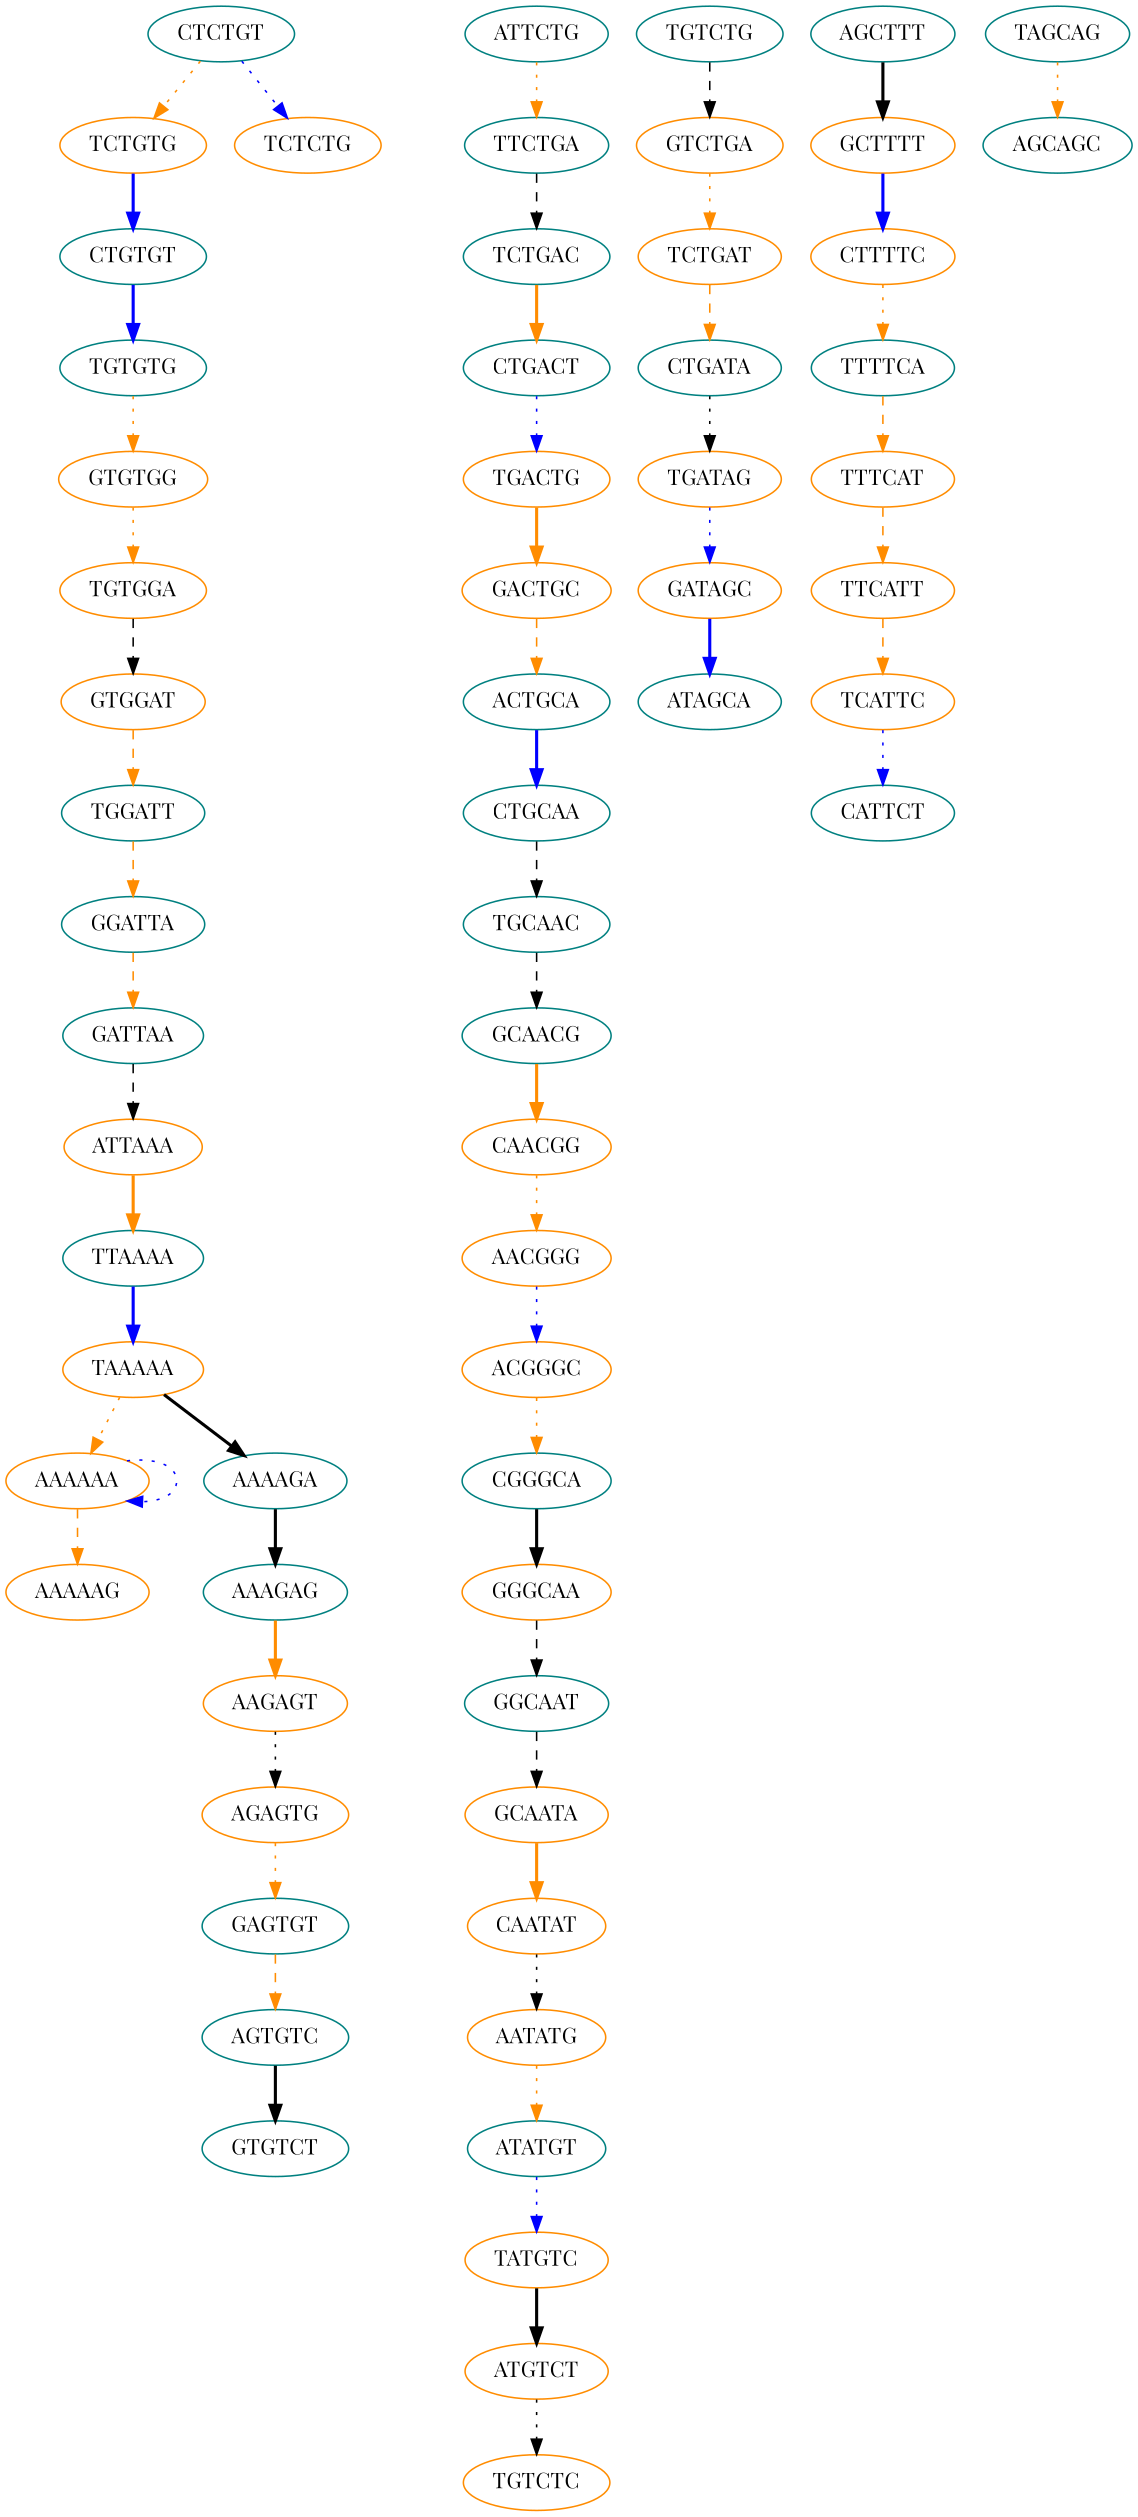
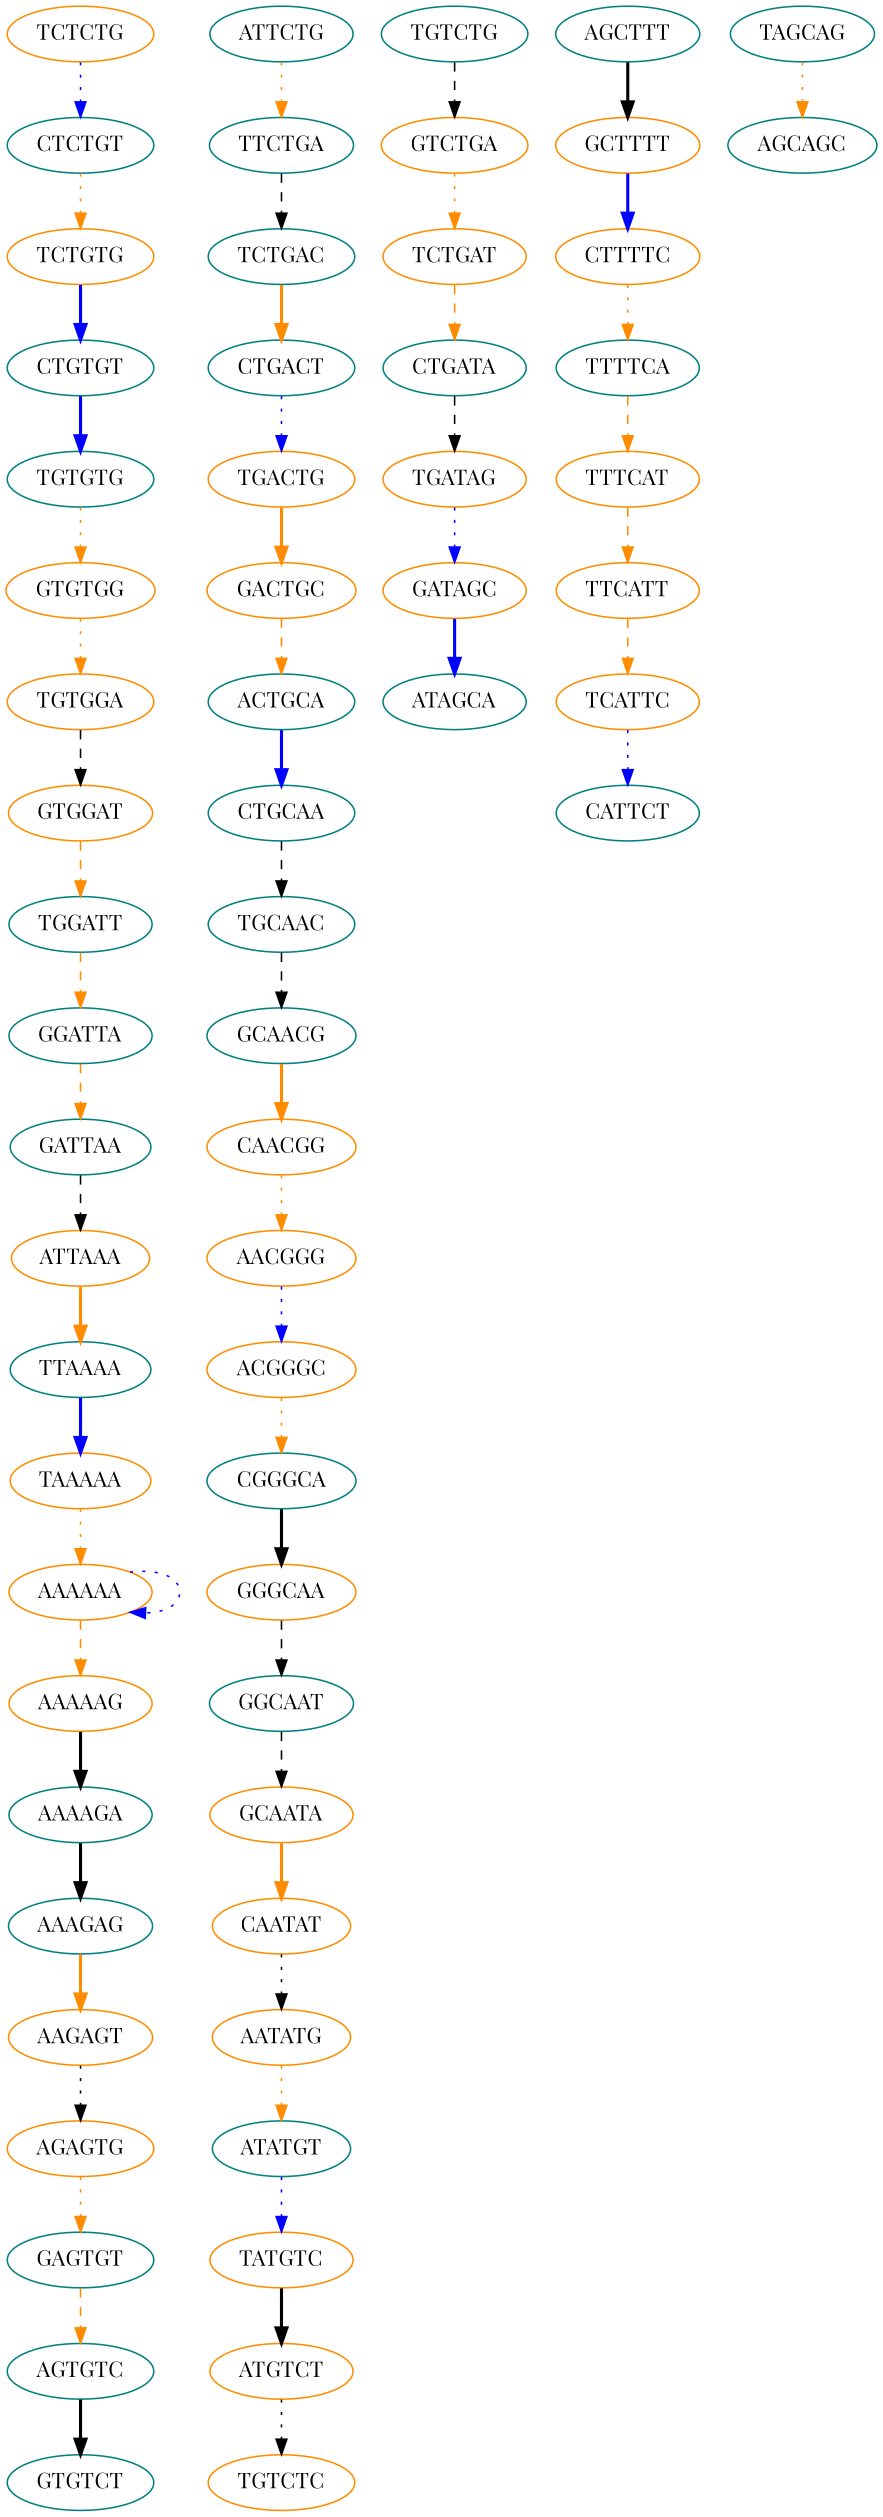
(260, 84) -> (81, 82)
(710, 416) -> (455, 416)
(198, 1420) -> (81, 1752)
